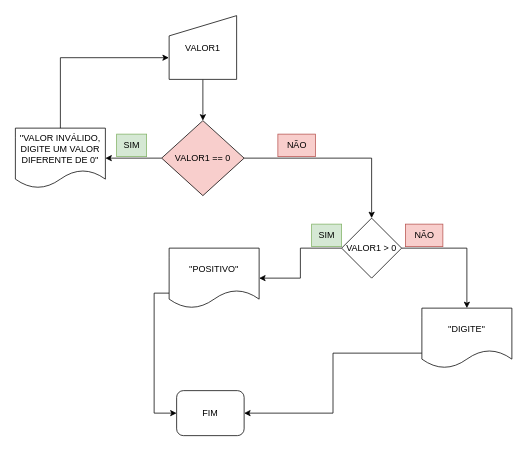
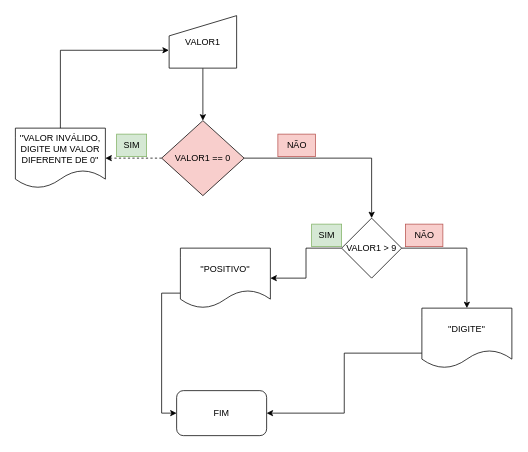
(203, 47) -> (203, 42)
(135, 158) -> (135, 158)
(372, 248) -> (372, 248)
(214, 278) -> (225, 278)
(210, 413) -> (222, 413)
